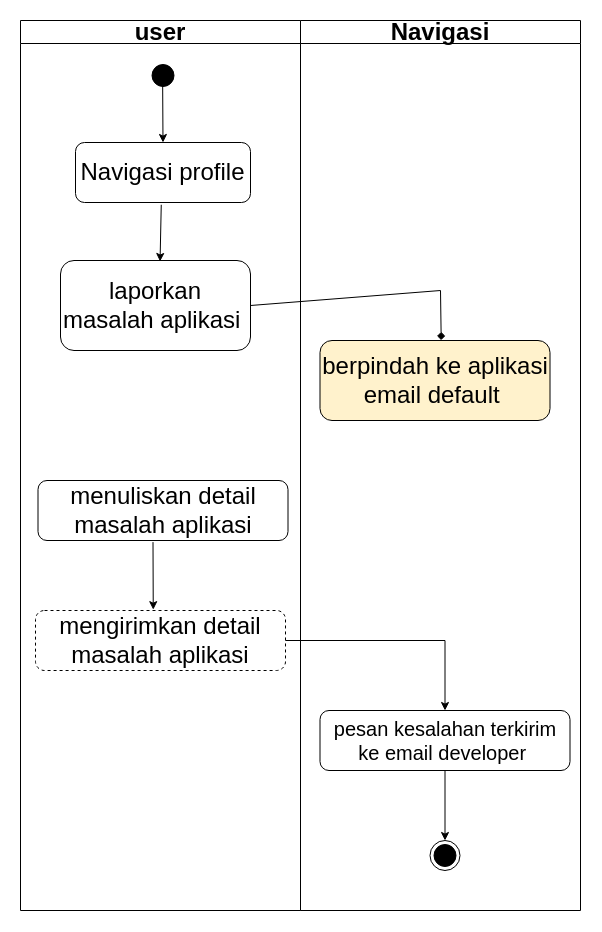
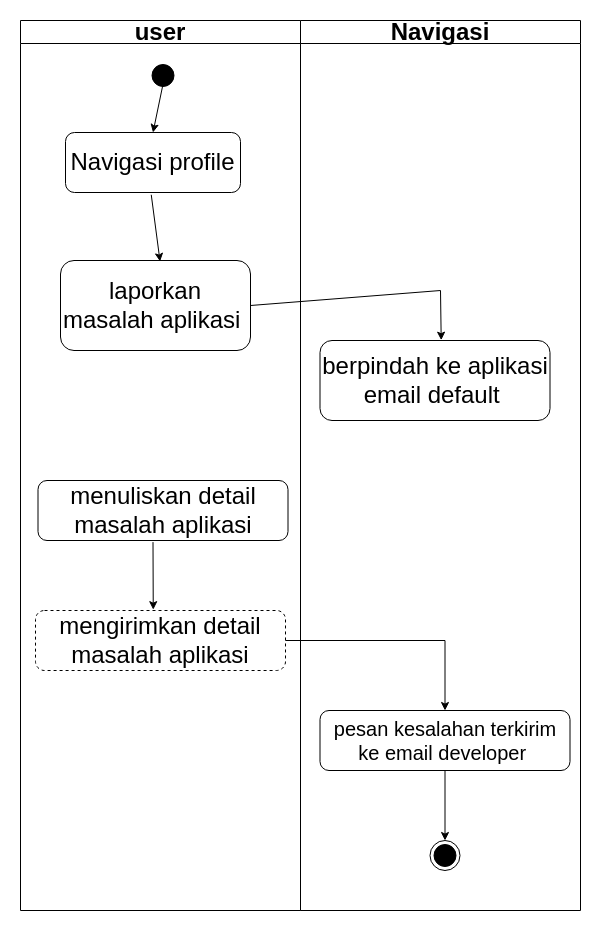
(163, 173) -> (153, 163)
(441, 331) -> (441, 332)
(435, 381) -> (435, 381)
